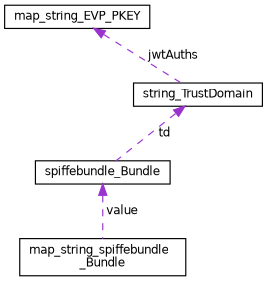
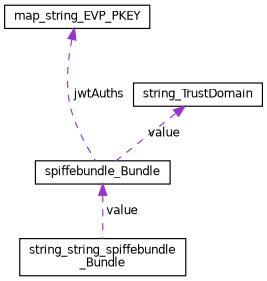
(143, 59) -> (70, 103)
(163, 134) -> (163, 134)
(103, 257) -> (103, 257)
